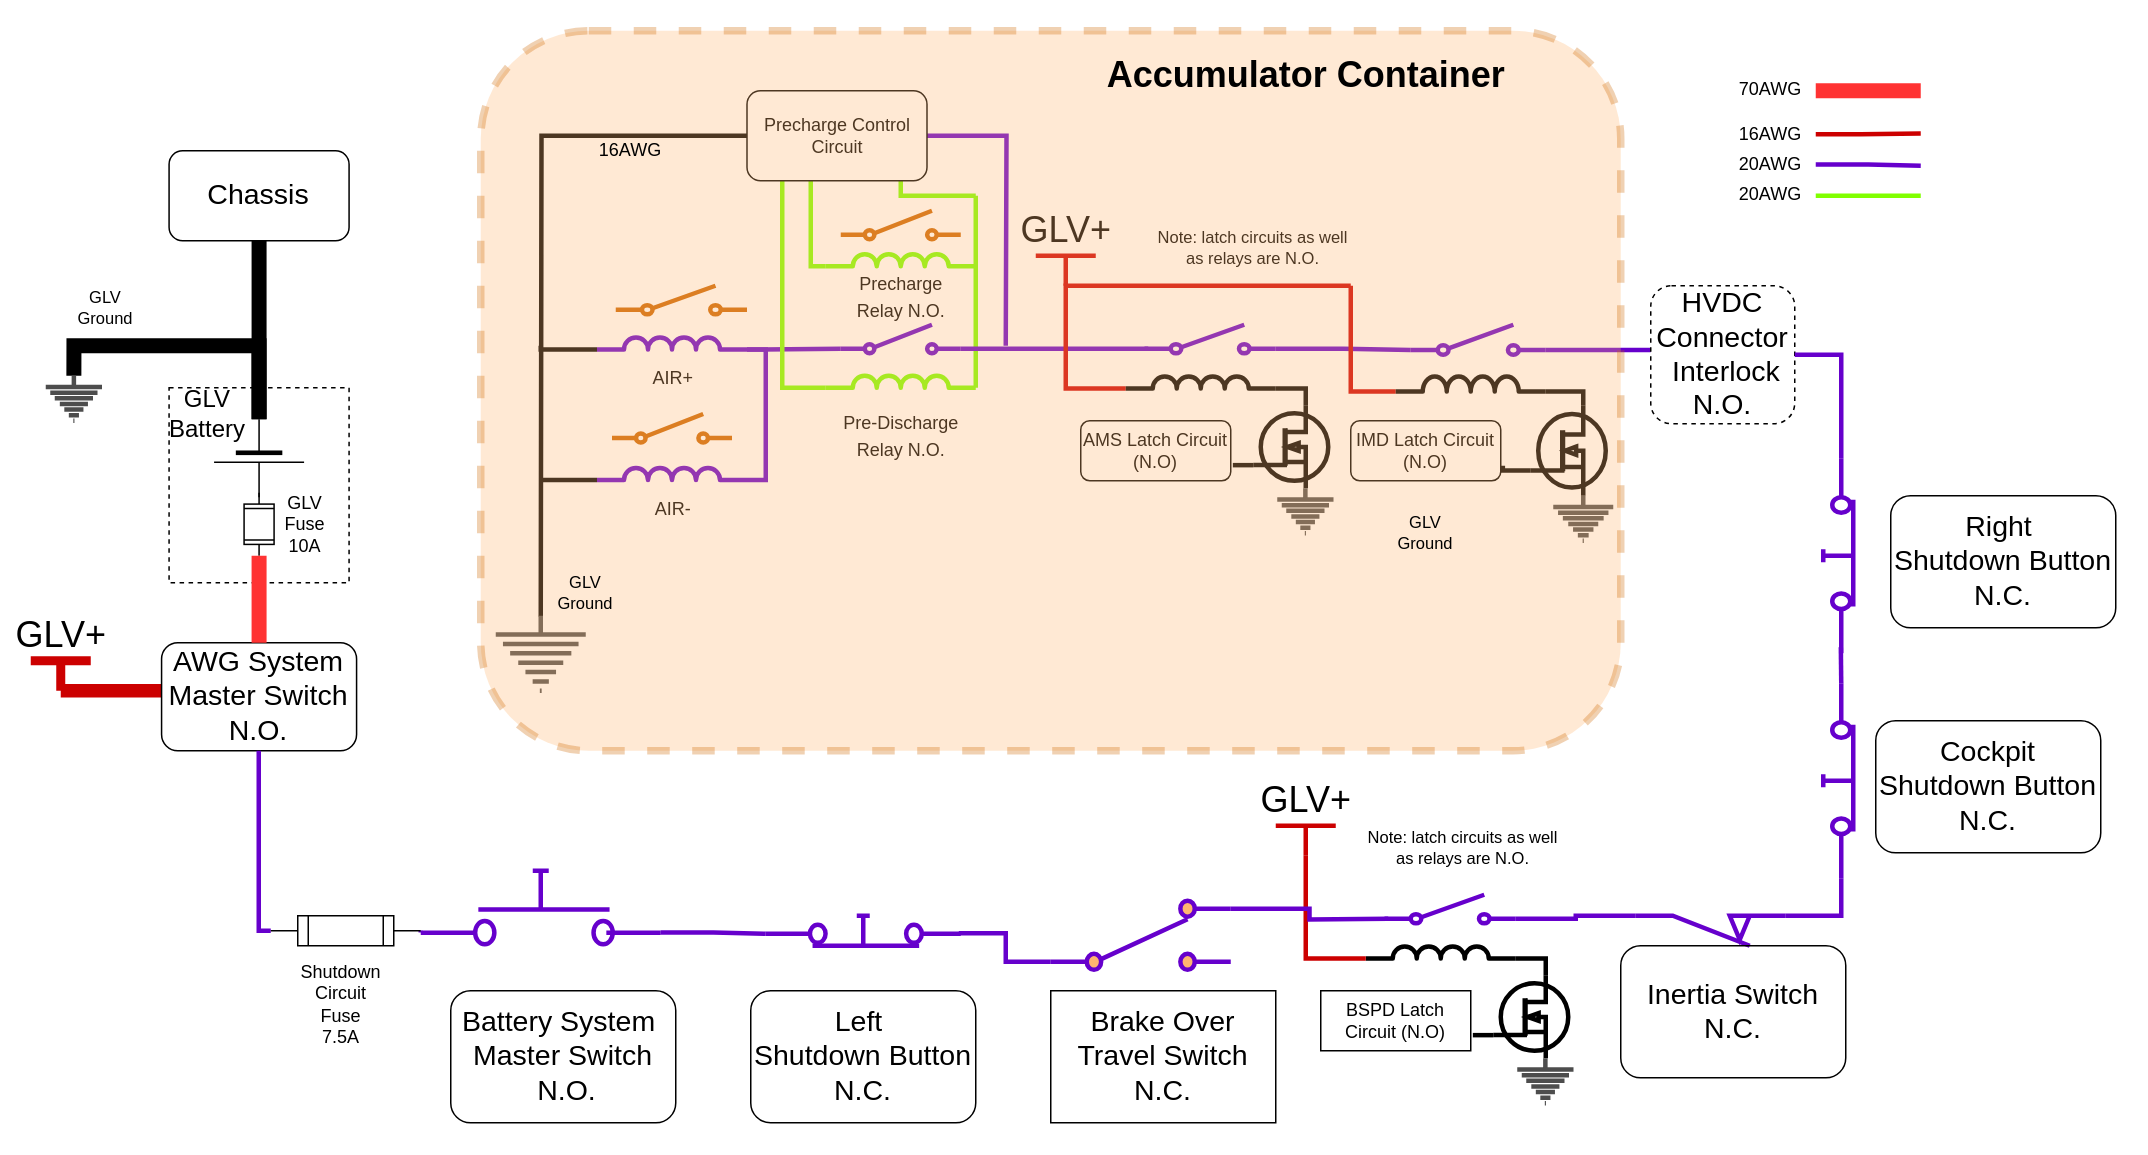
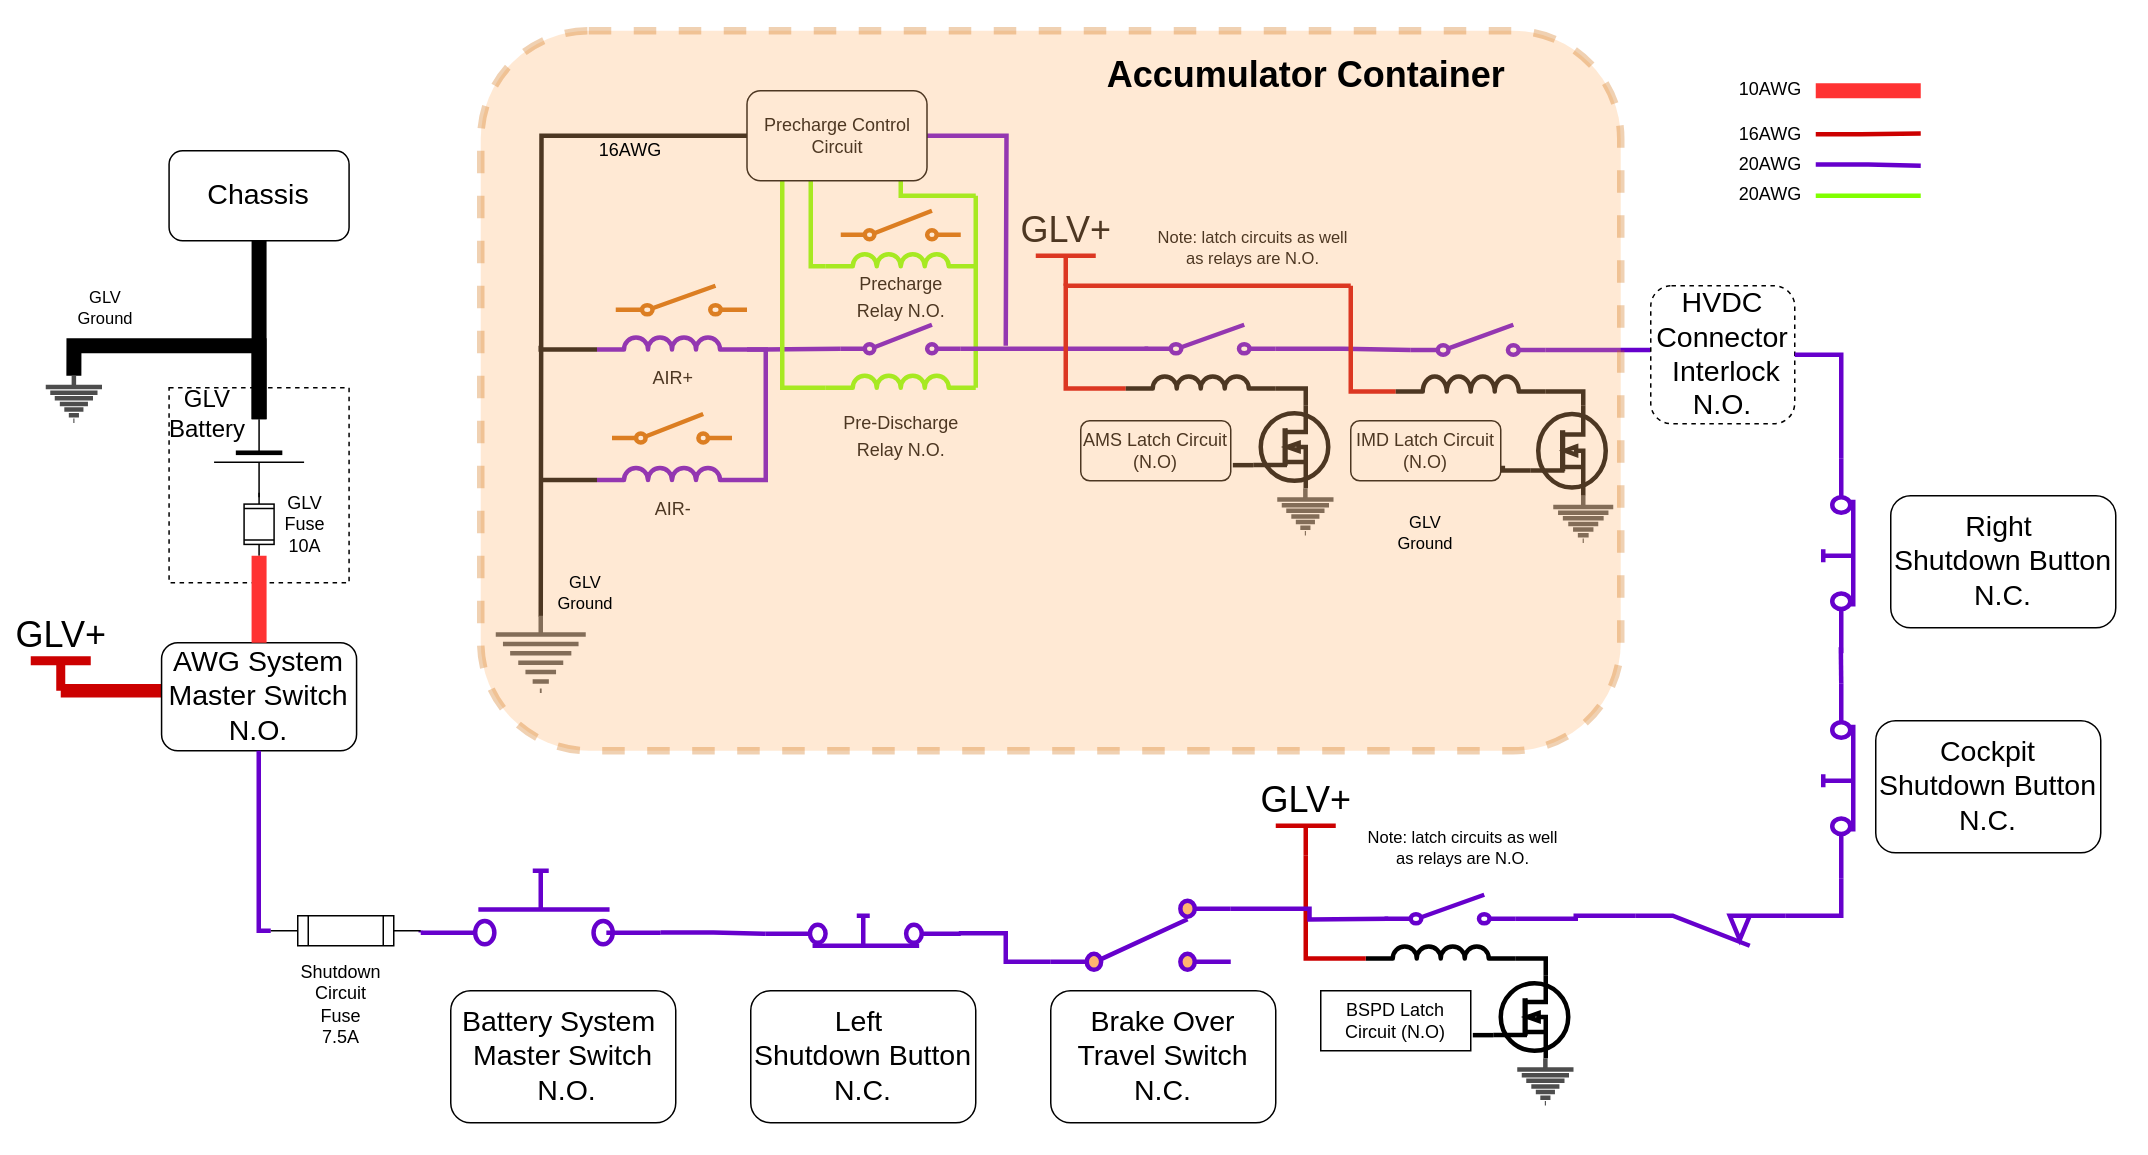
(1771, 89) -> (1771, 89)
(1733, 1012) -> none
(1163, 1057) -> (1163, 1057)
